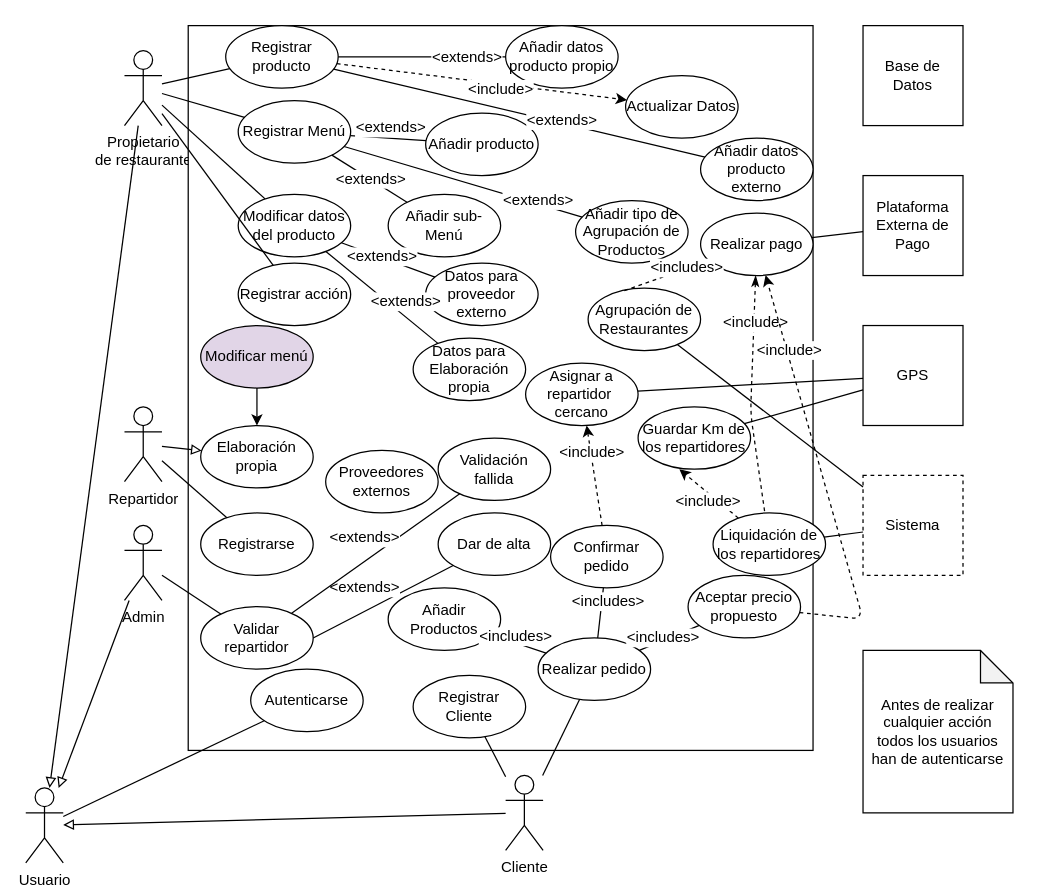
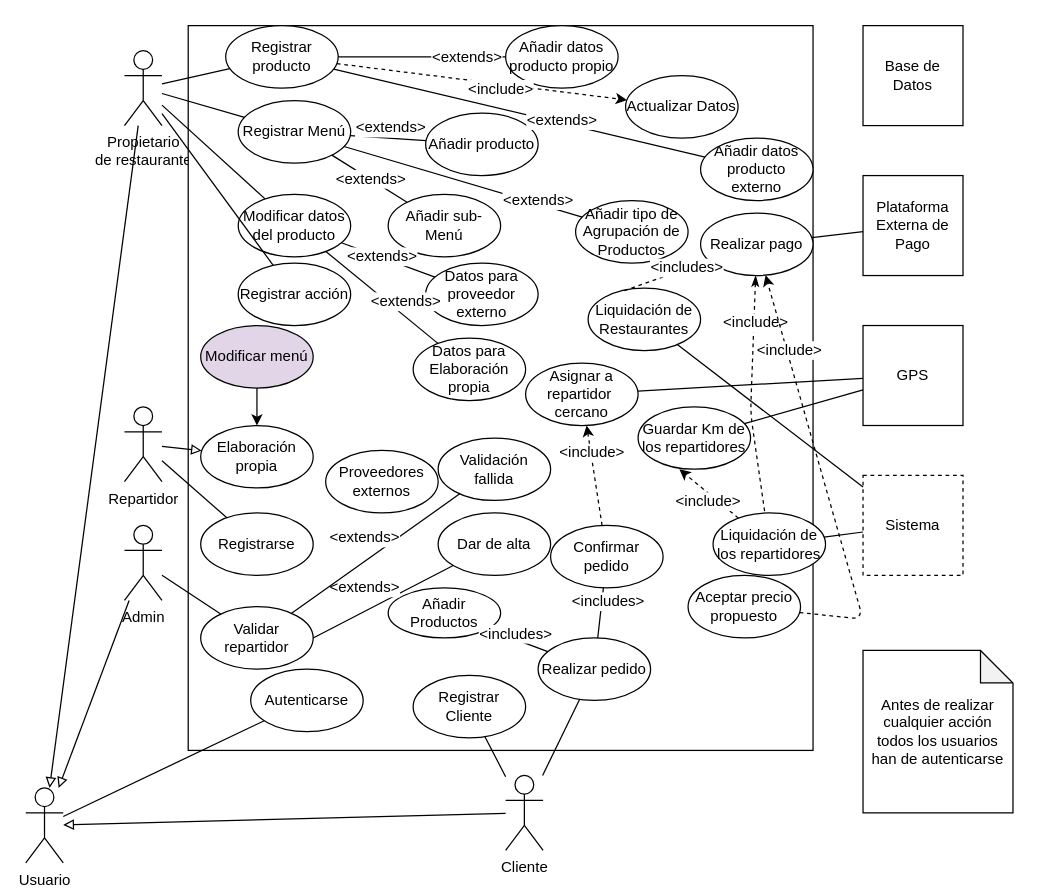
(644, 319) -> (644, 319)
(444, 619) -> (444, 613)
(678, 634) -> none
